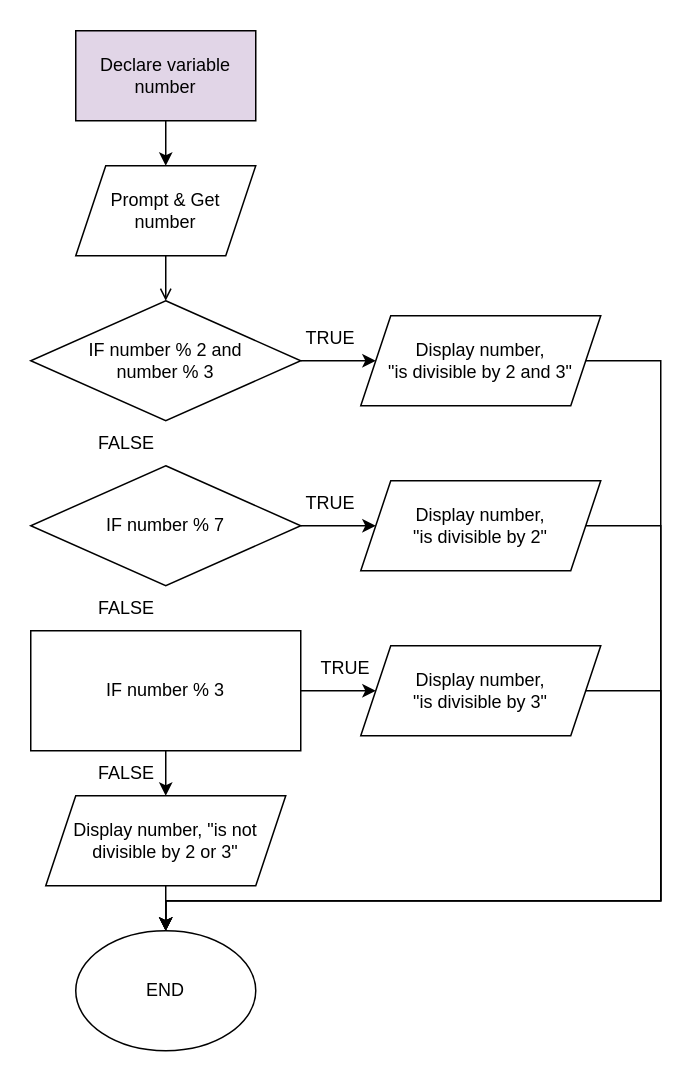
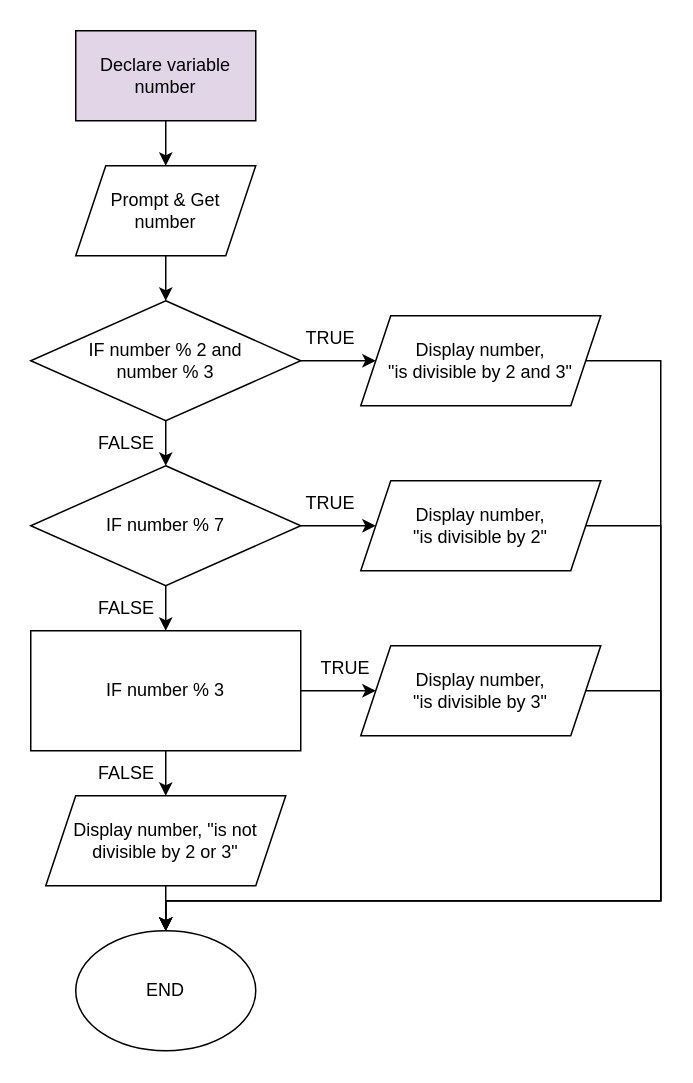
(166, 291) -> (166, 289)
none -> (166, 449)
none -> (166, 614)
